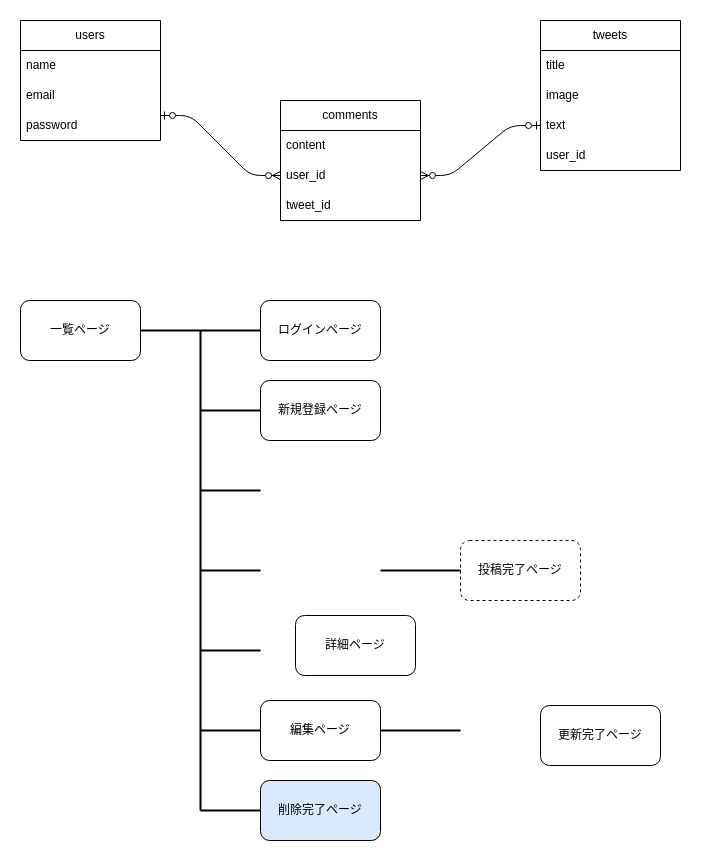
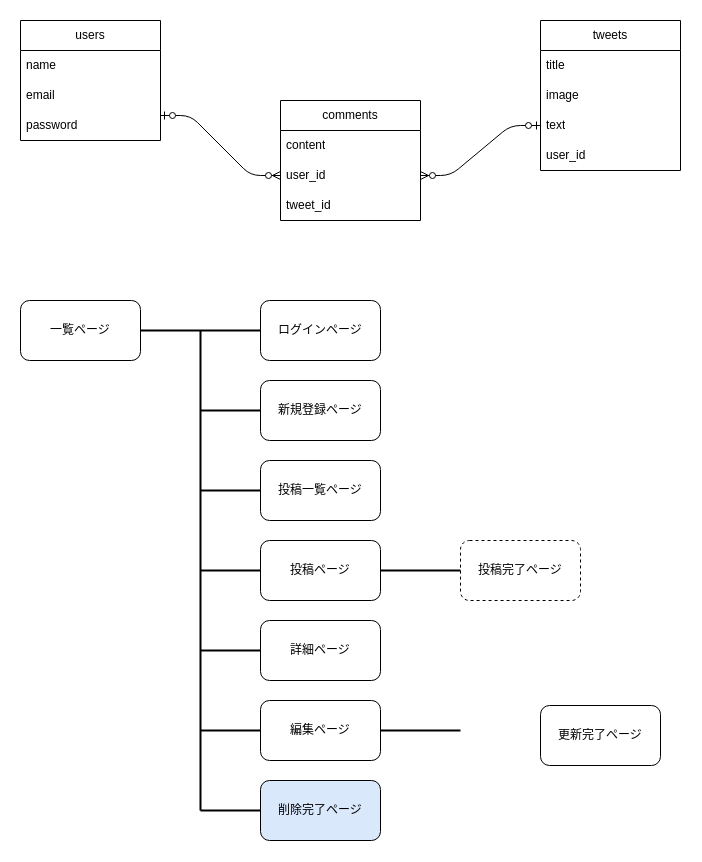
none -> (321, 491)
none -> (321, 571)
(356, 646) -> (321, 651)
